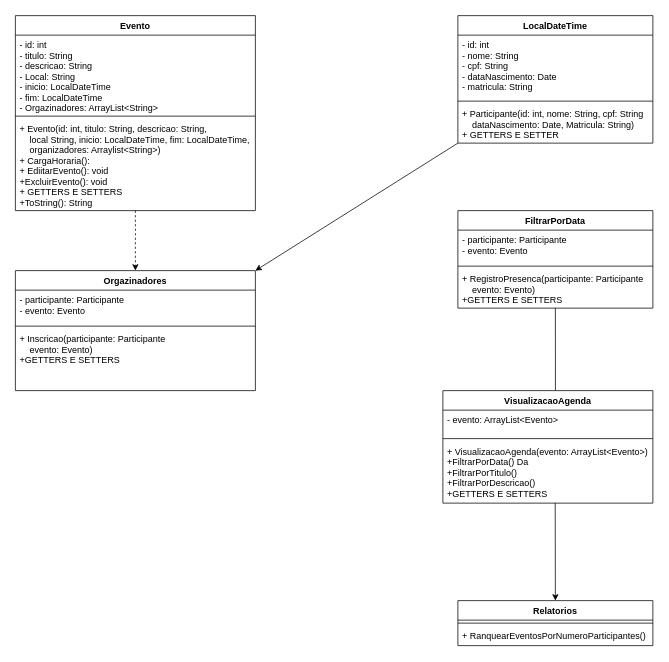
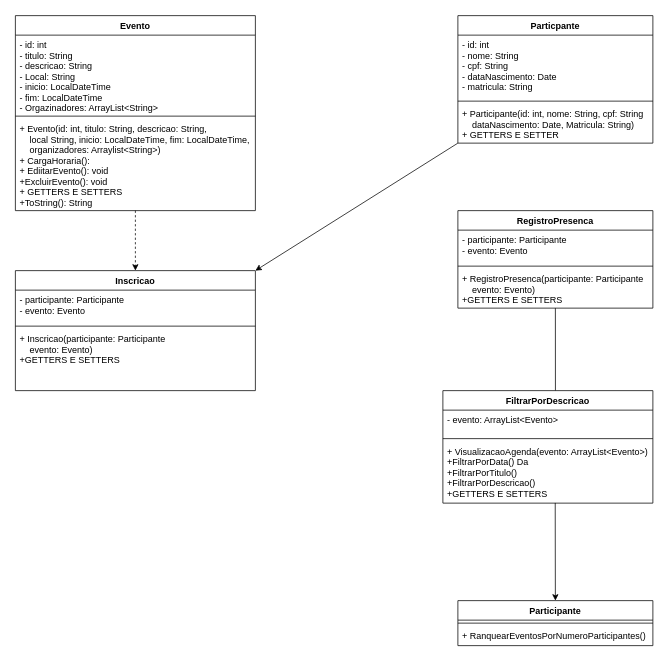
(555, 26) -> (555, 26)
(555, 221) -> (555, 221)
(135, 281) -> (135, 281)
(548, 401) -> (548, 401)
(555, 611) -> (555, 611)
